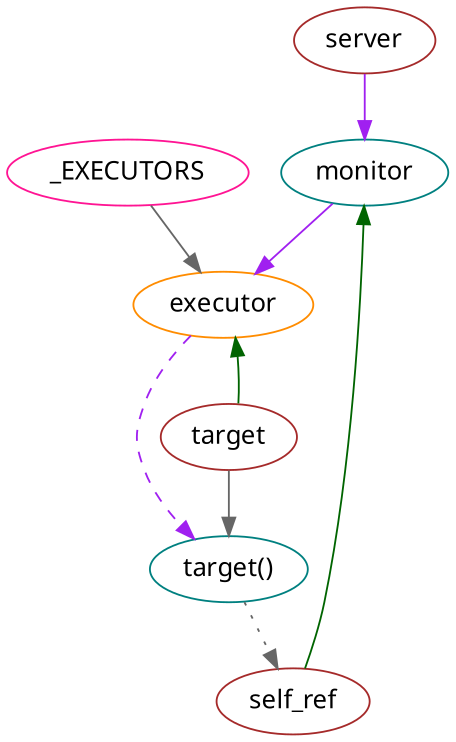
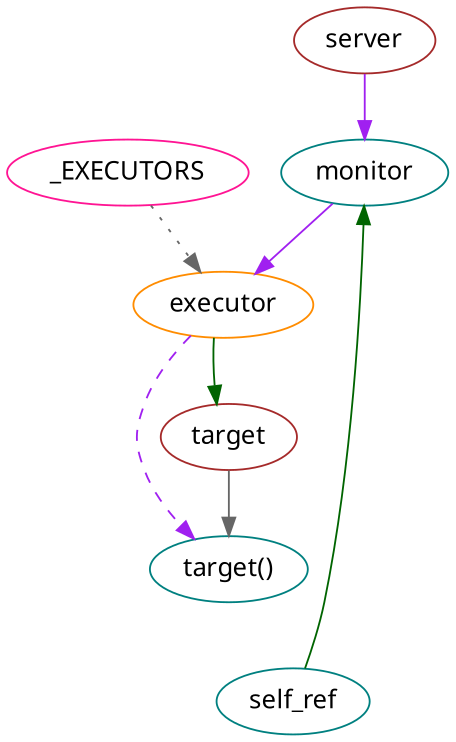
(170, 231) -> (170, 231)
(239, 380) -> (213, 362)
(257, 627) -> none
(293, 701) -> (293, 701)
